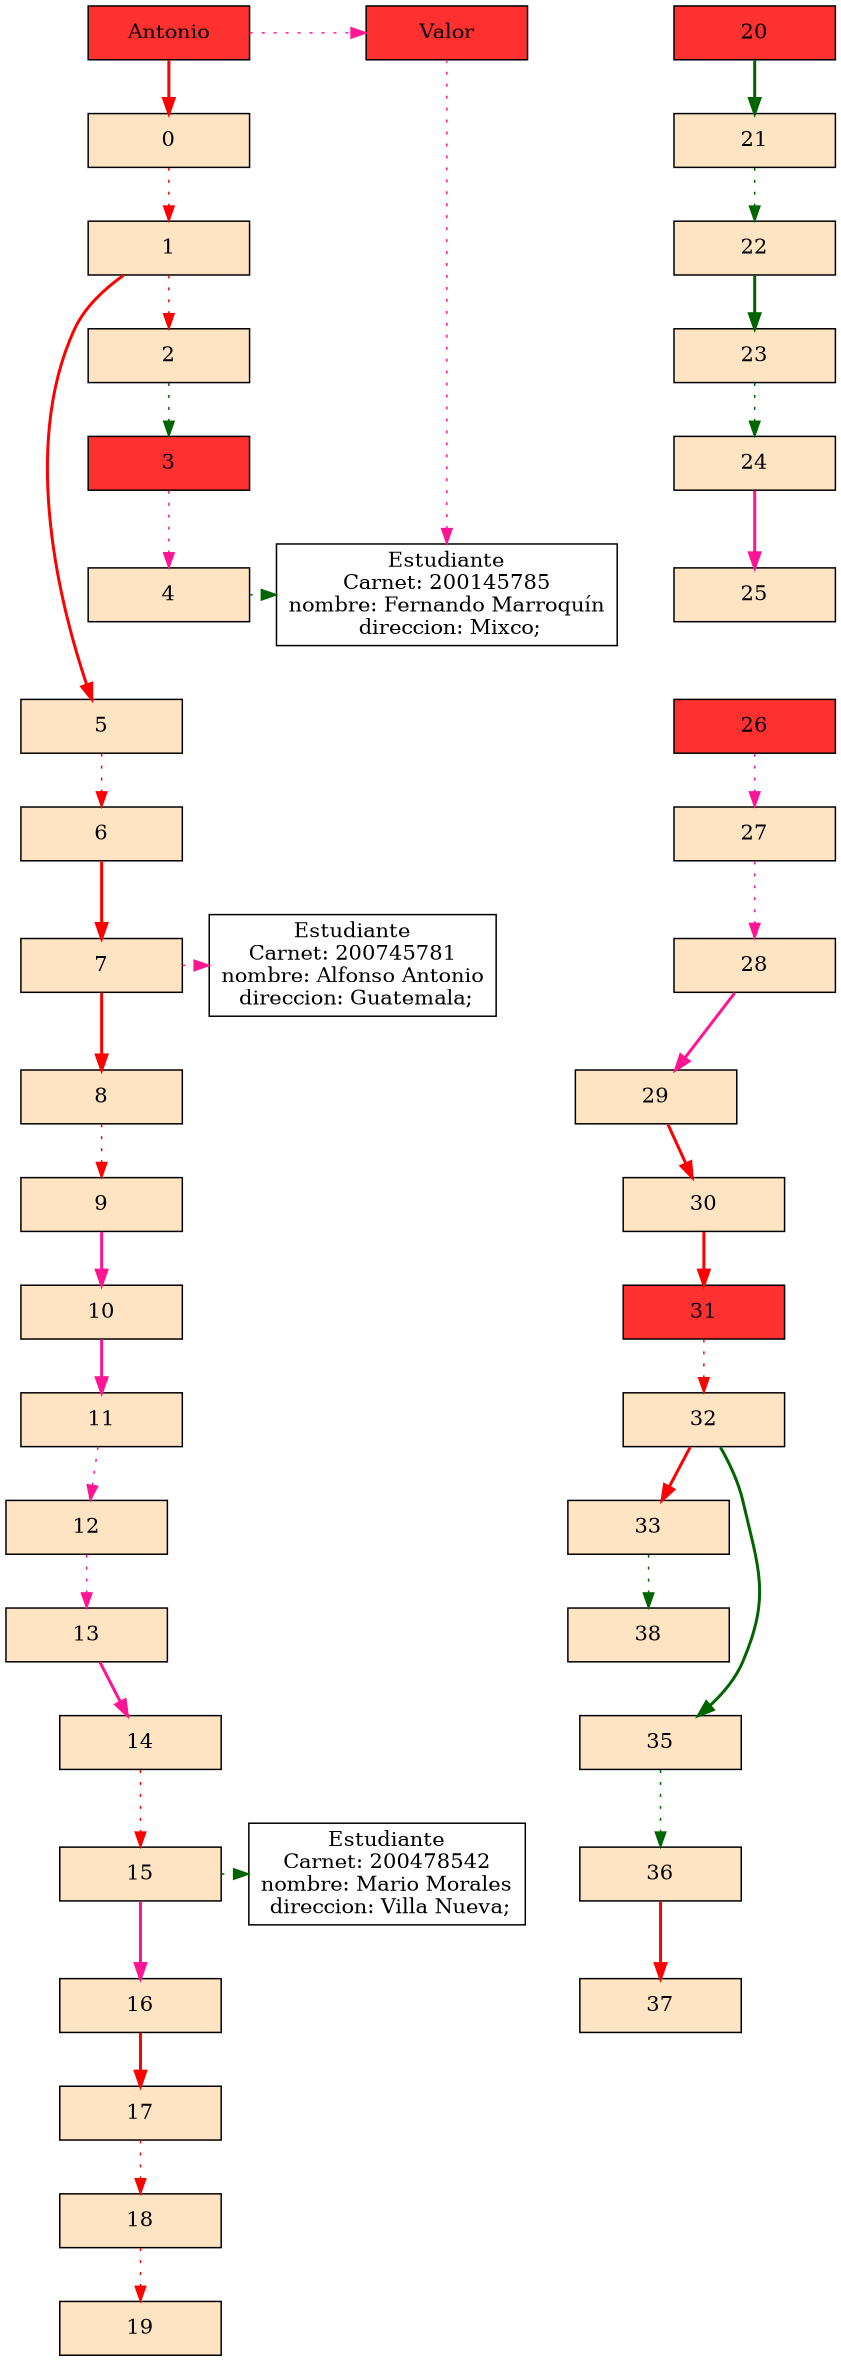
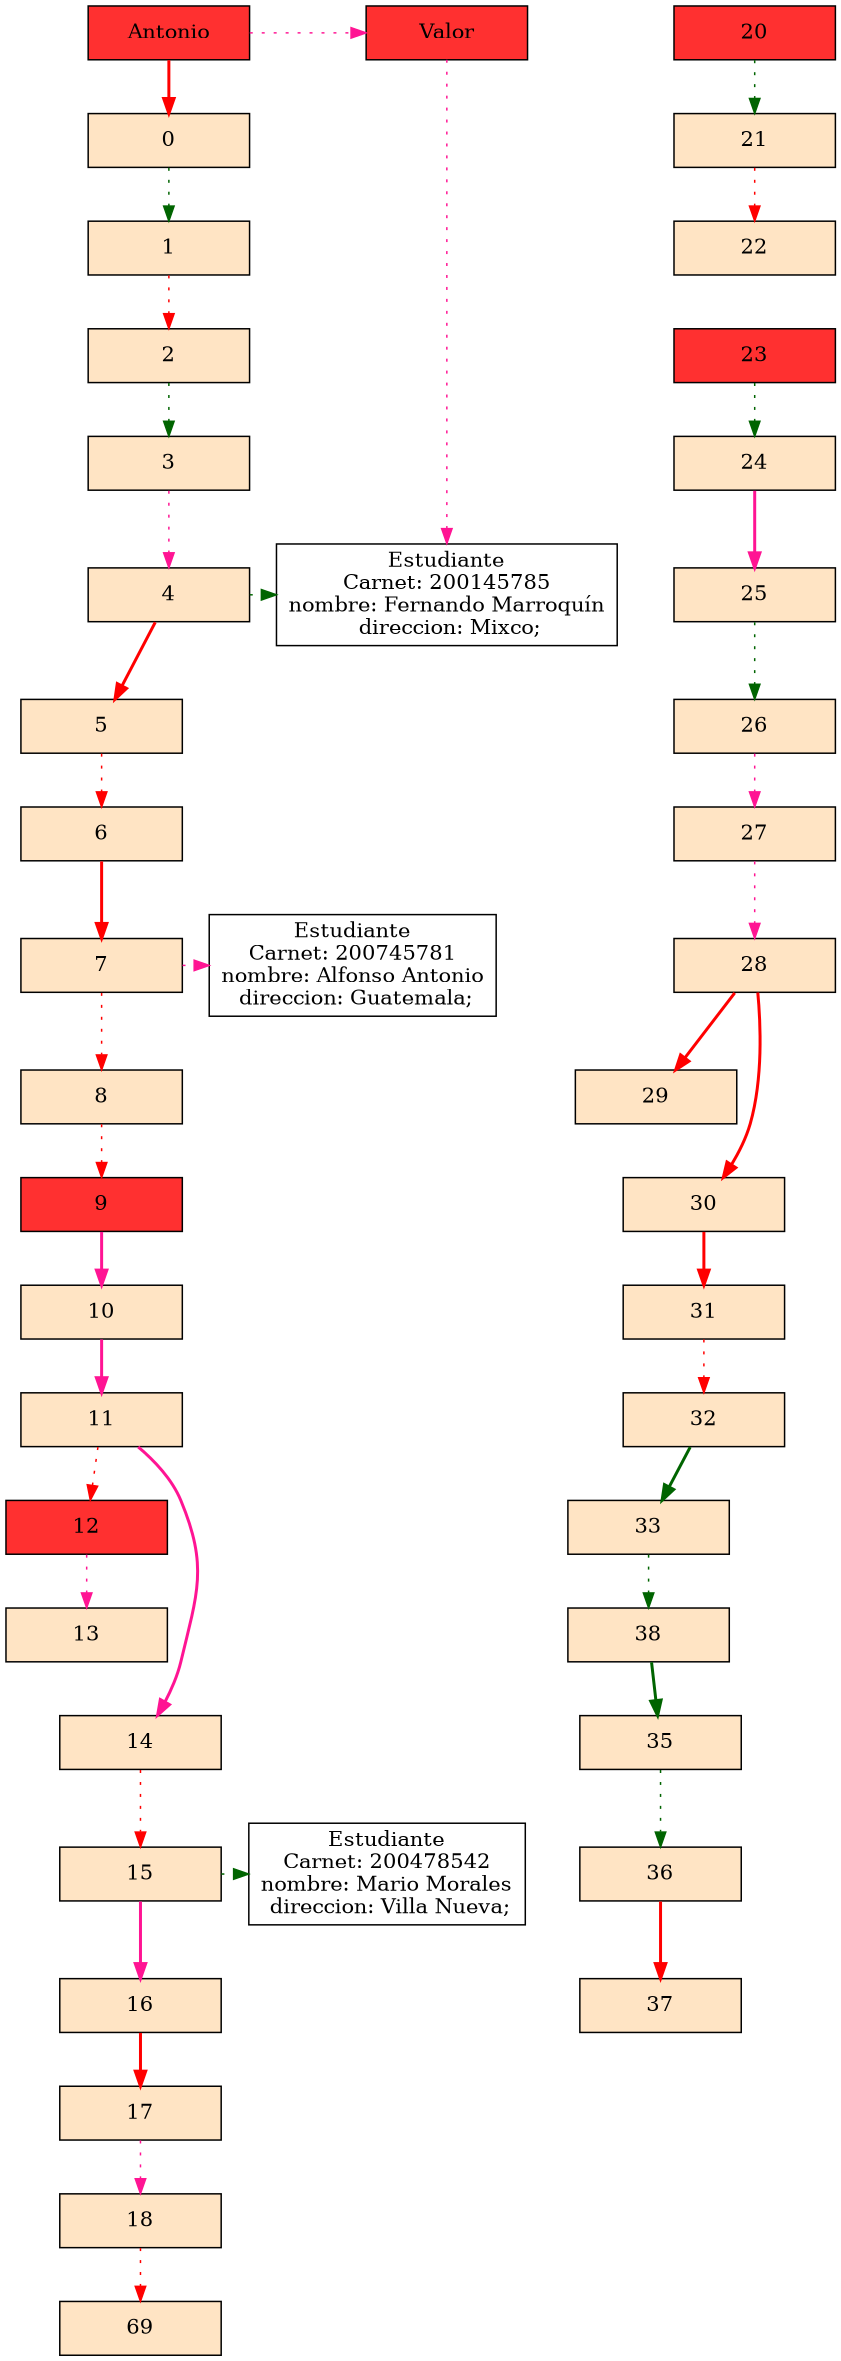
(755, 79) -> (755, 79)
(169, 187) -> (169, 187)
(755, 187) -> (755, 187)
(755, 295) -> none
(755, 356) -> (755, 356)
(169, 463) -> (169, 463)
(48, 471) -> (139, 654)
none -> (755, 653)
(755, 726) -> (755, 726)
(102, 1024) -> (102, 1024)
(710, 1025) -> (710, 1025)
(677, 1144) -> (758, 1081)
(102, 1205) -> (102, 1205)
(704, 1312) -> (704, 1312)
(95, 1466) -> (95, 1466)
(680, 1467) -> (680, 1467)
(87, 1527) -> (87, 1527)
(759, 1580) -> (654, 1681)
(110, 1682) -> (197, 1568)
(140, 2160) -> (140, 2160)
(140, 2328) -> (140, 2328)
